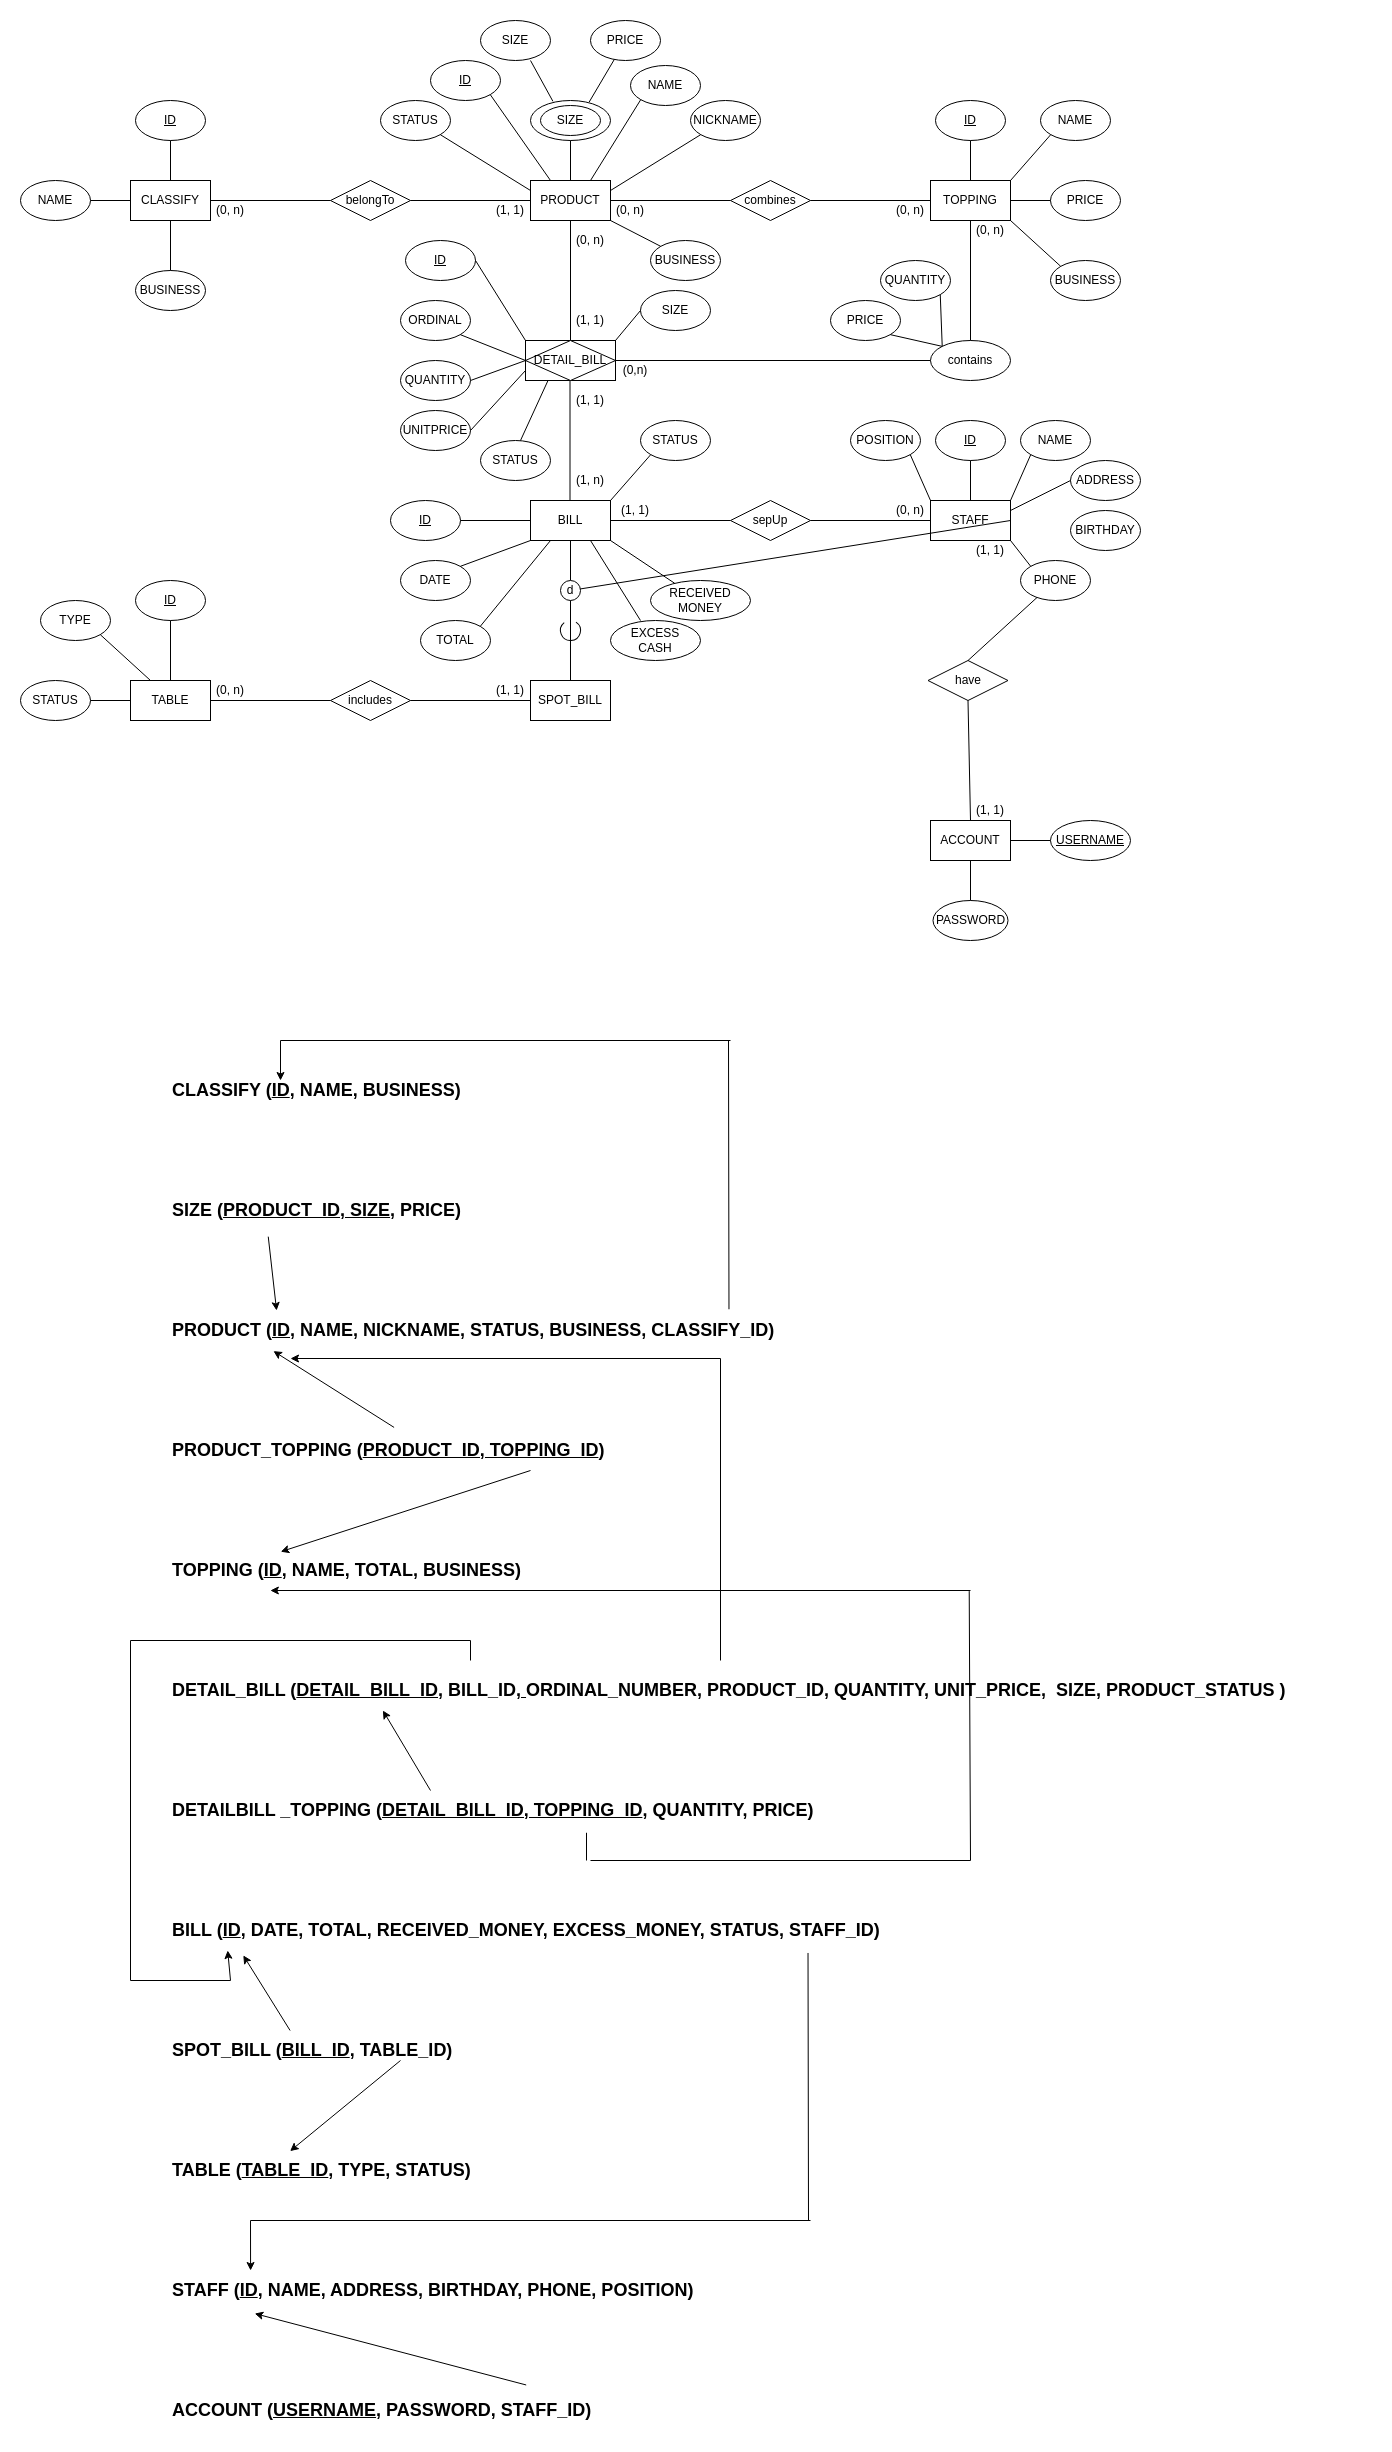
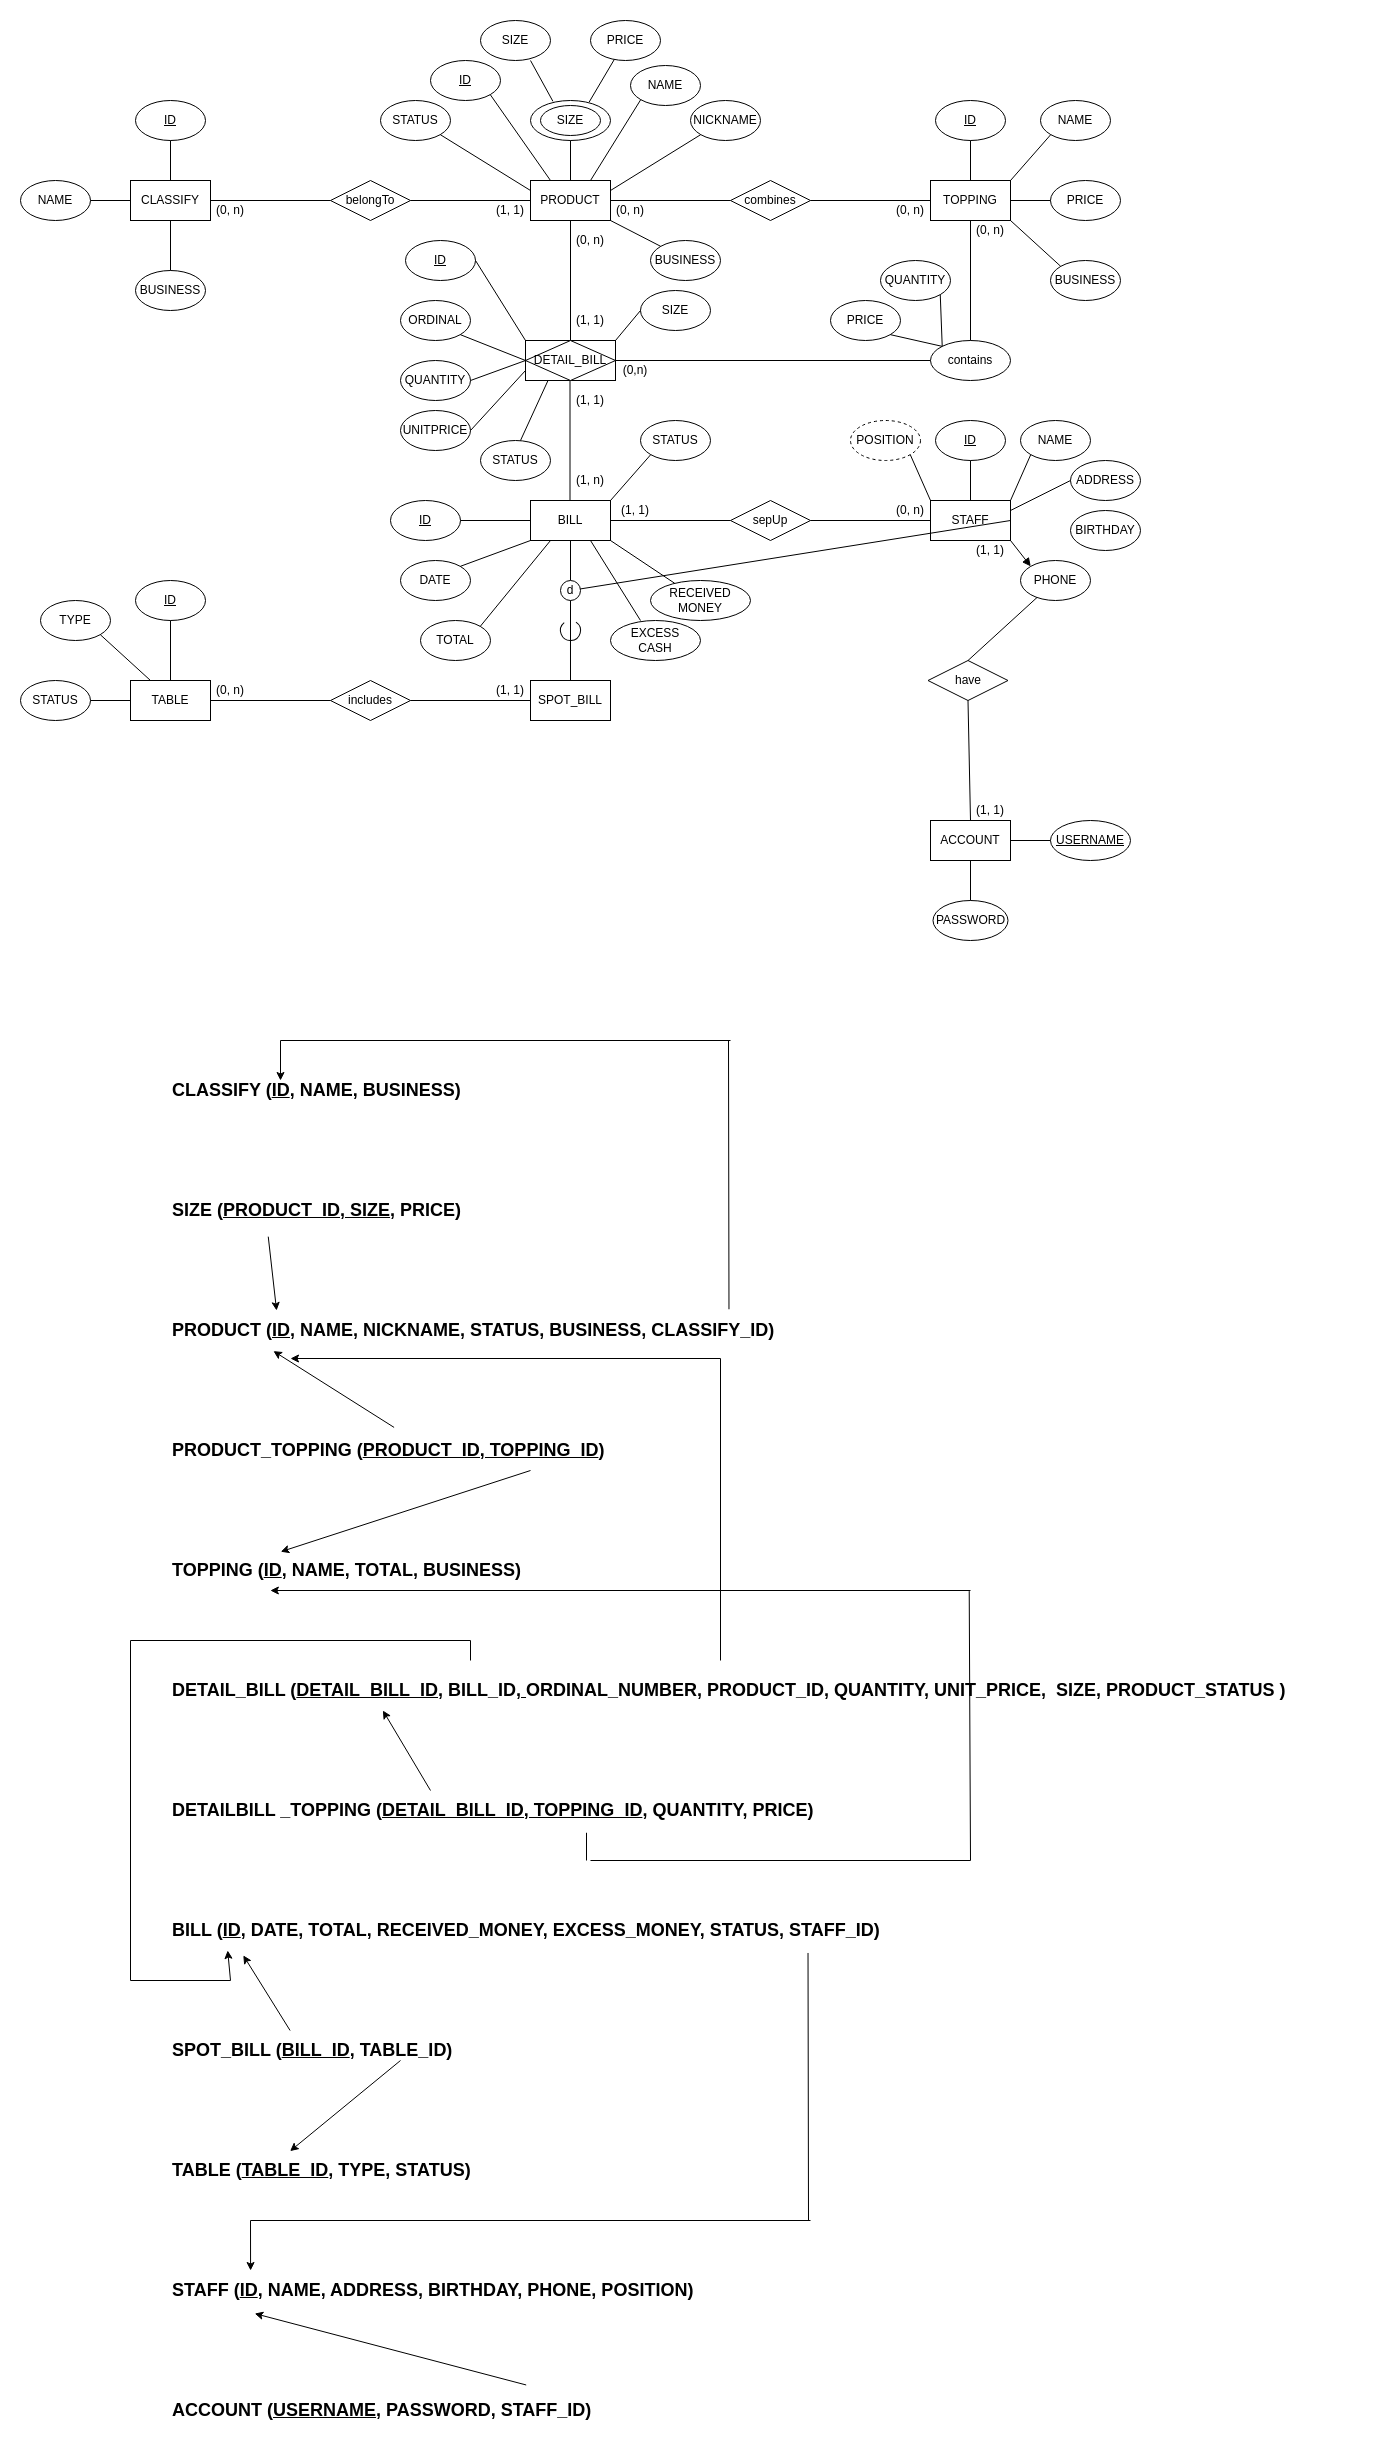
(886, 441) -> (886, 441)
(1027, 562) -> (1024, 558)
